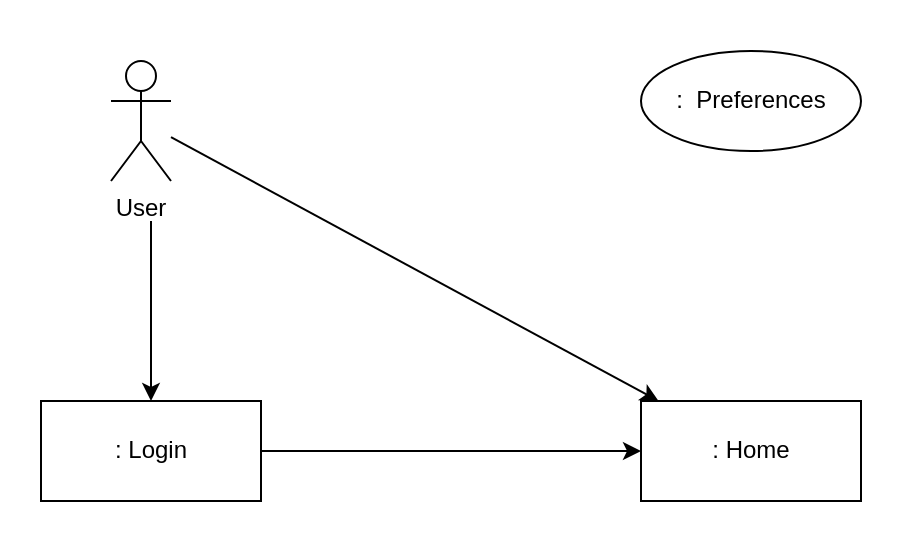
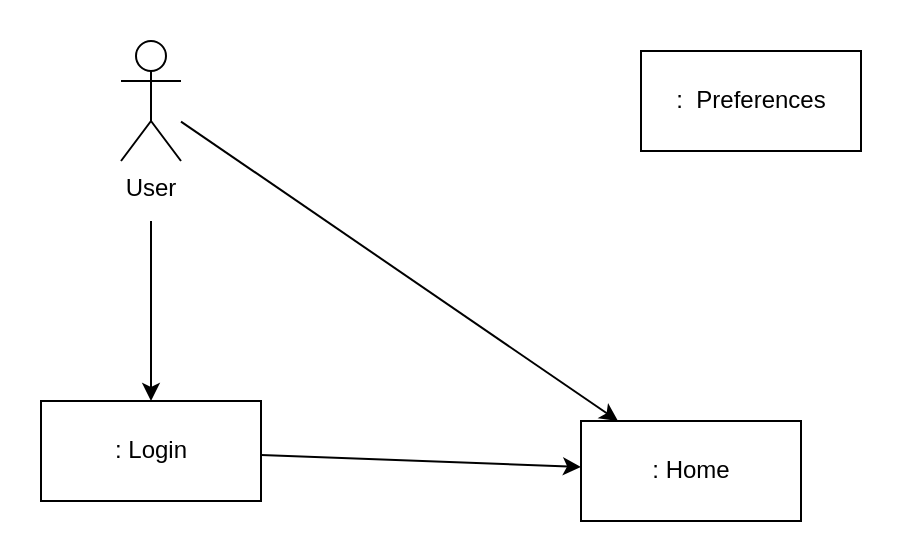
(751, 101) -> (751, 101)
(141, 121) -> (151, 101)
(751, 451) -> (691, 471)
